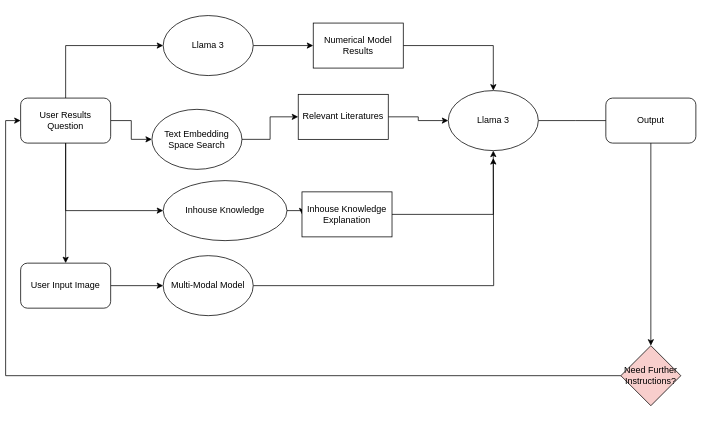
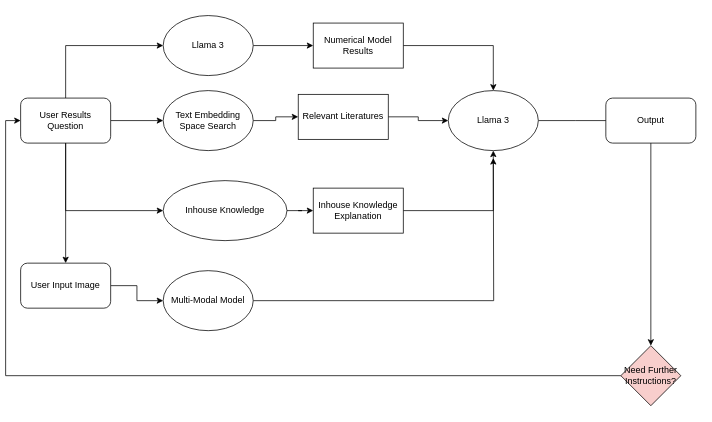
(197, 139) -> (208, 120)
(347, 214) -> (358, 210)
(208, 285) -> (208, 300)
